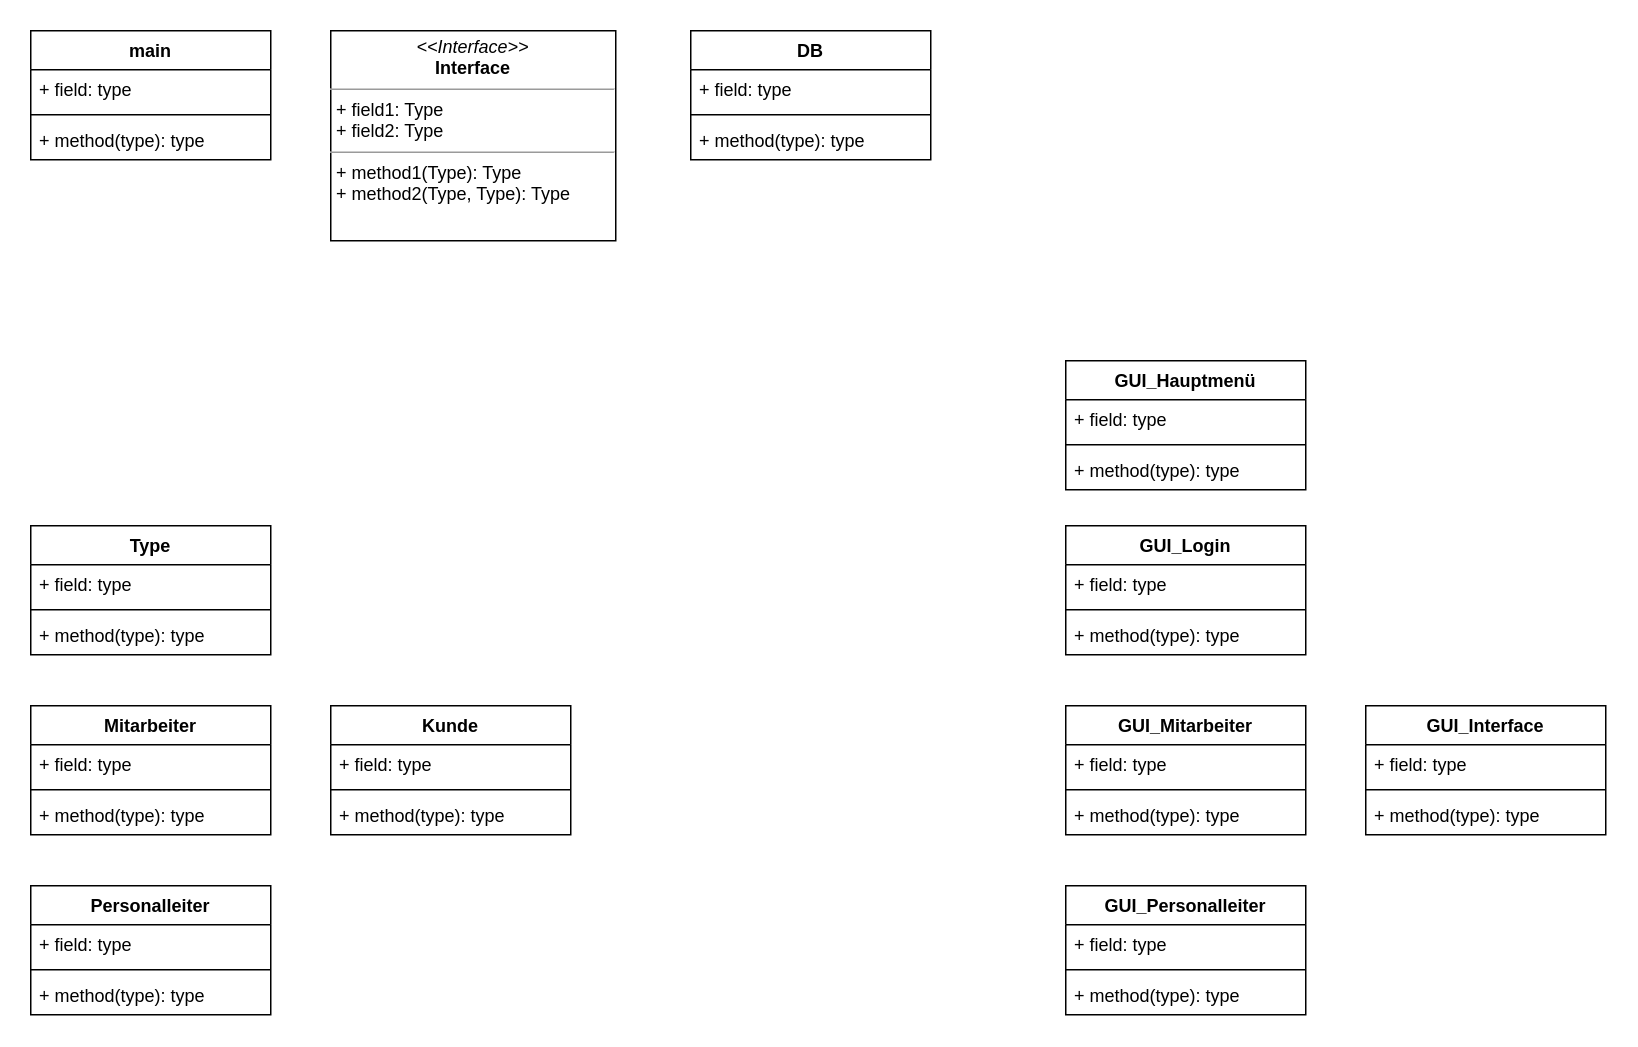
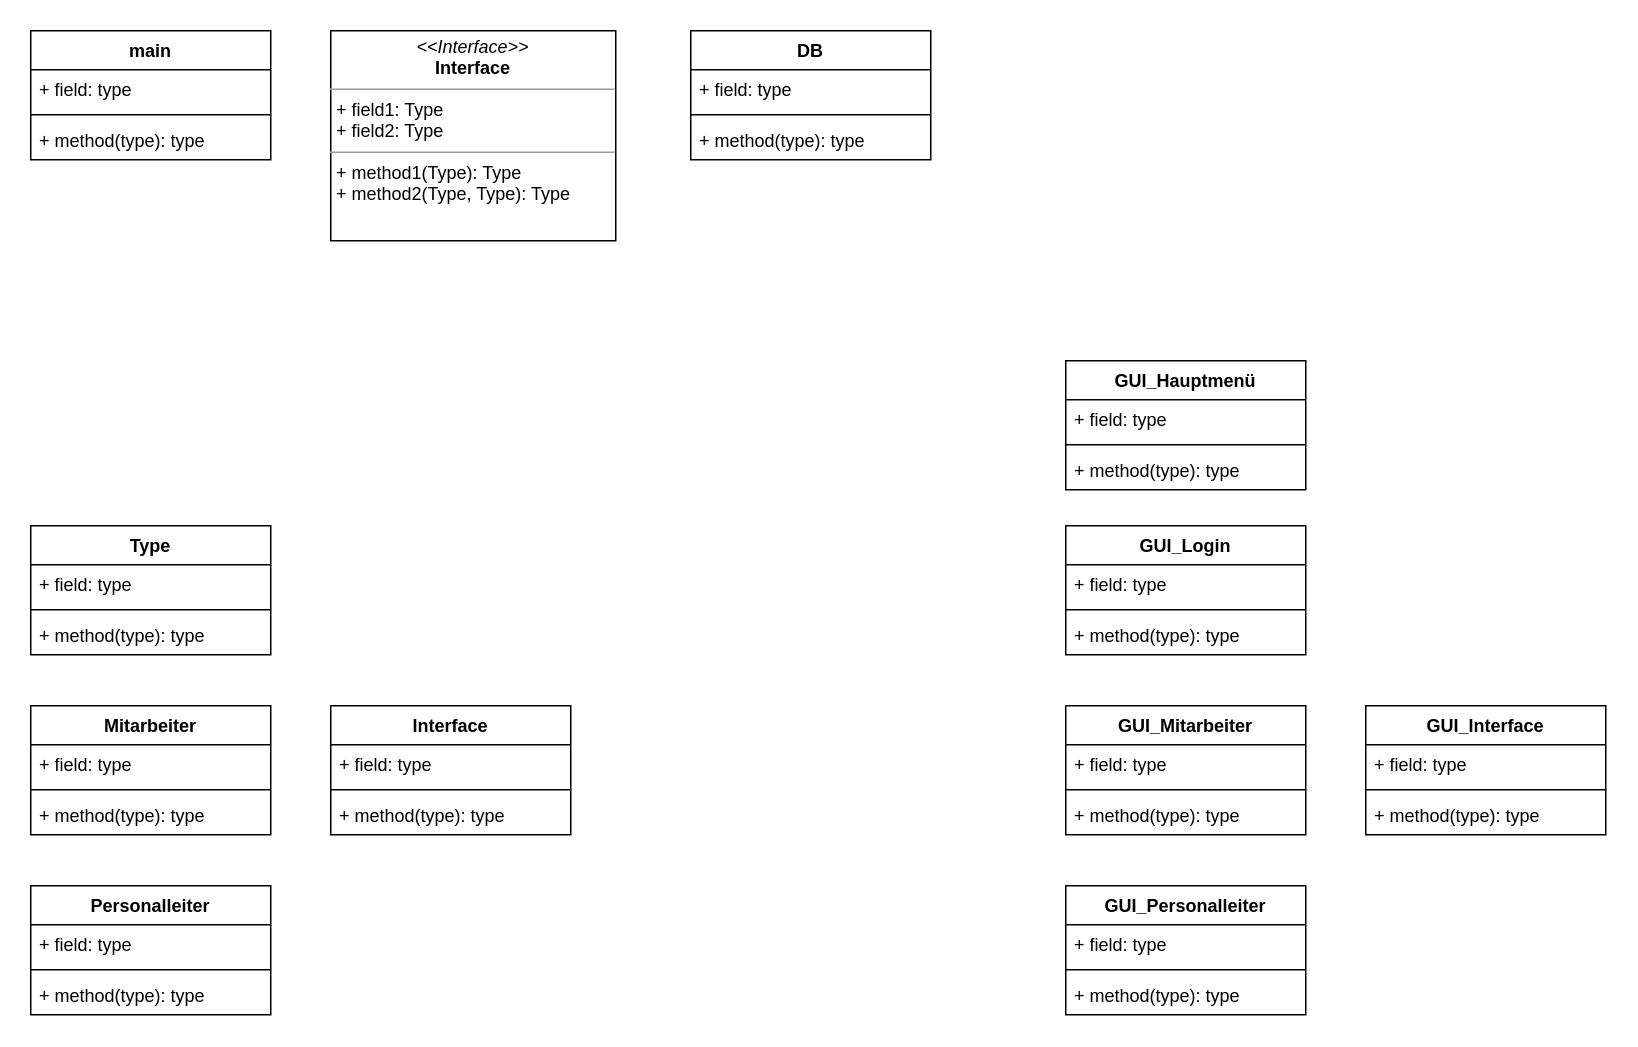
(451, 727) -> (451, 727)
